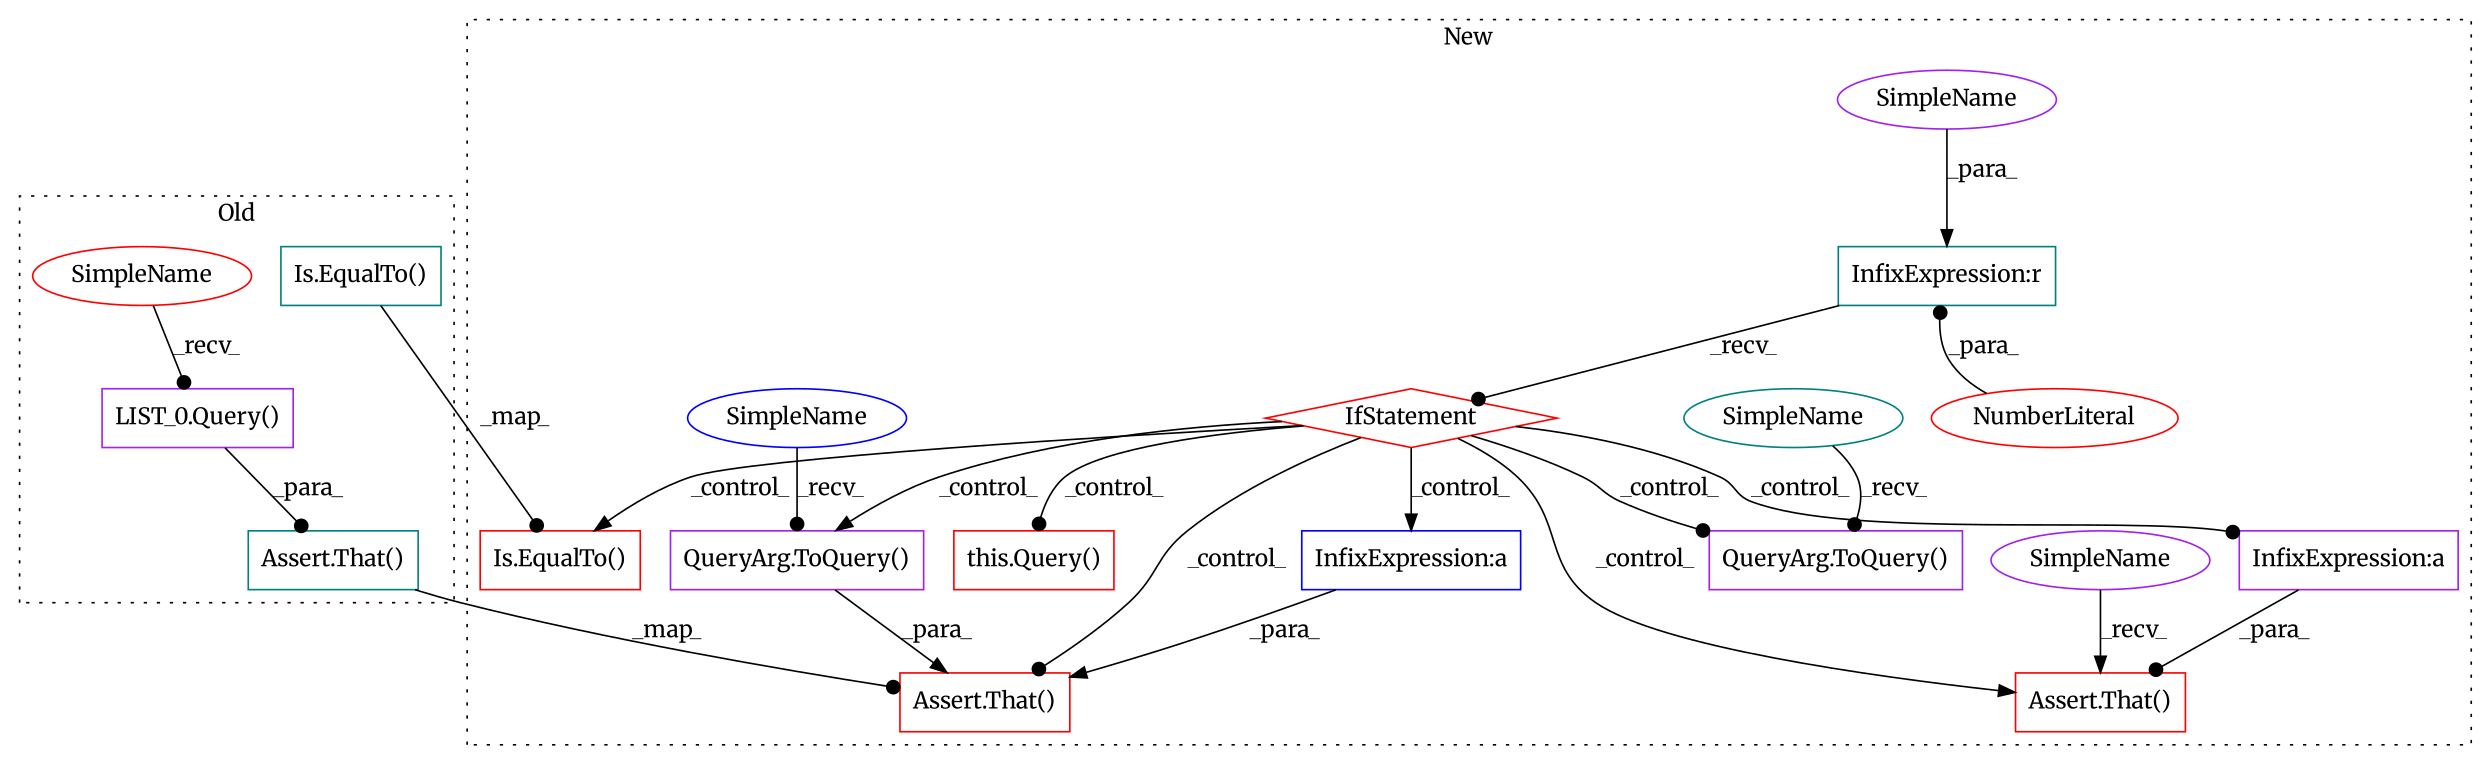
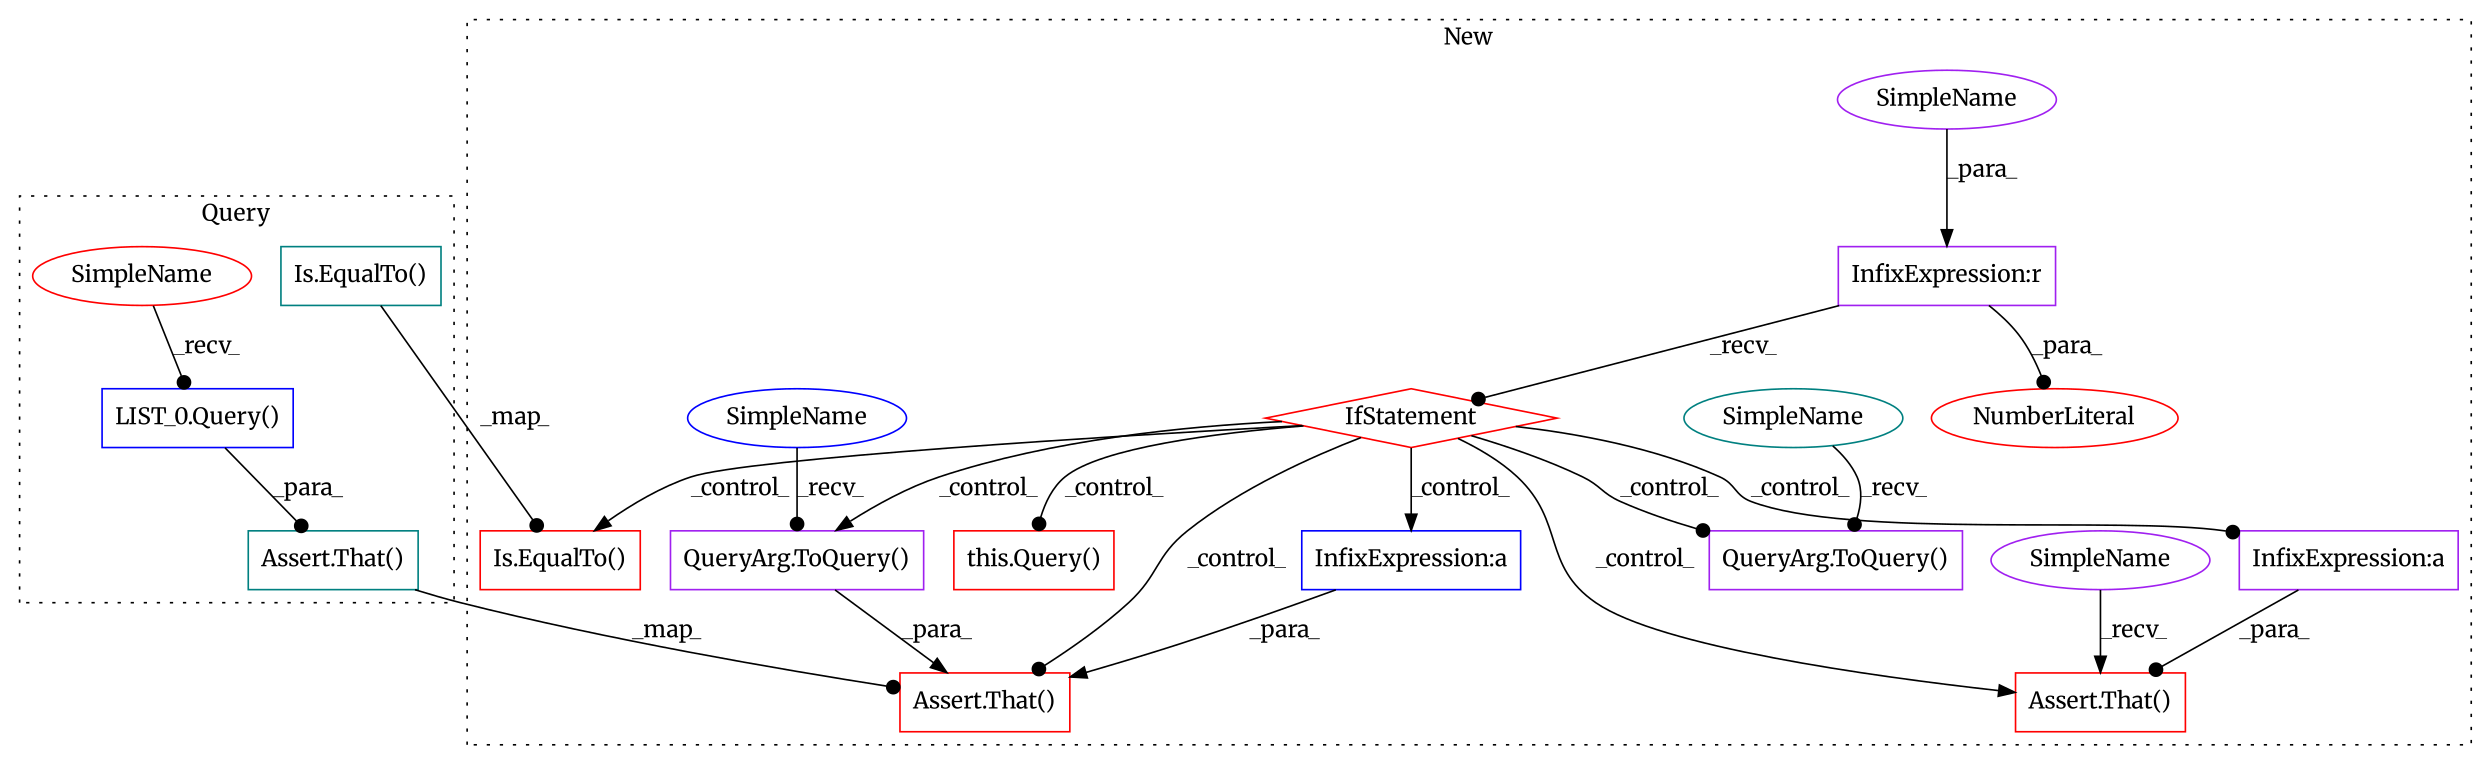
(237, 215) -> (237, 215)
(1947, 276) -> (1947, 276)
(1951, 364) -> (2020, 337)
(198, 418) -> (198, 418)
